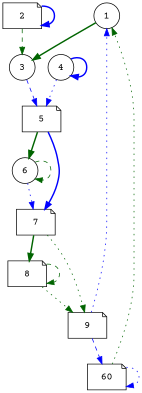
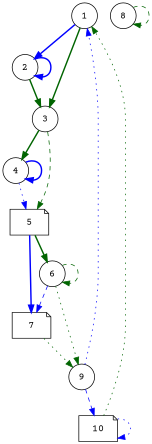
(22, 16) -> (25, 67)
(22, 38) -> (34, 90)
none -> (58, 39)
(30, 89) -> (50, 168)
none -> (32, 142)
(30, 193) -> (44, 296)
(32, 244) -> none
(27, 274) -> (123, 16)
(55, 297) -> (66, 322)
(87, 325) -> (82, 377)
(107, 377) -> (98, 429)
